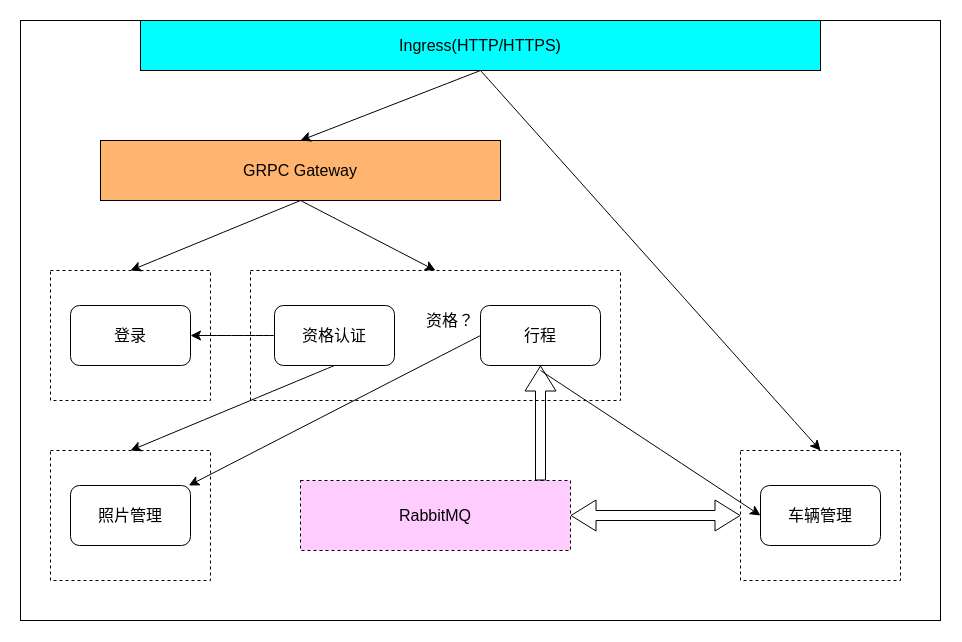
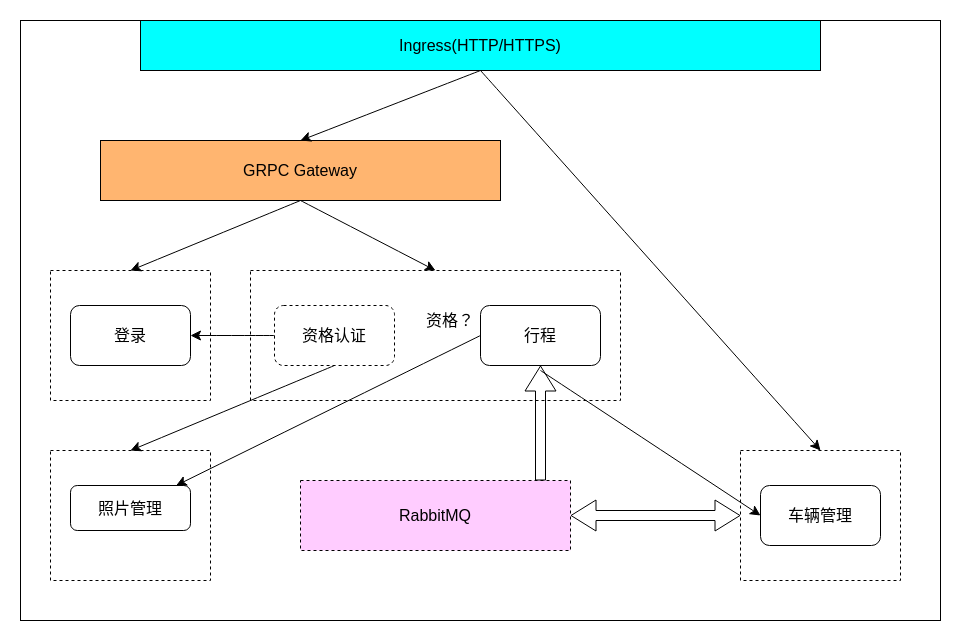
(335, 336) -> (335, 336)
(131, 516) -> (131, 508)
